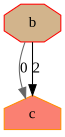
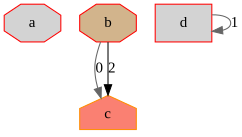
none -> (33, 23)
none -> (184, 23)
